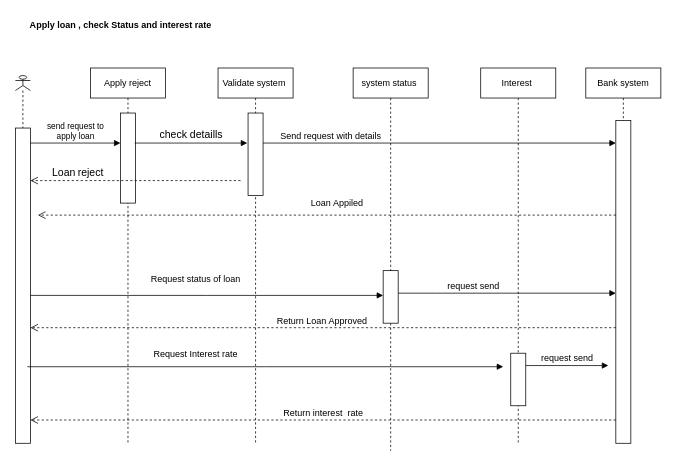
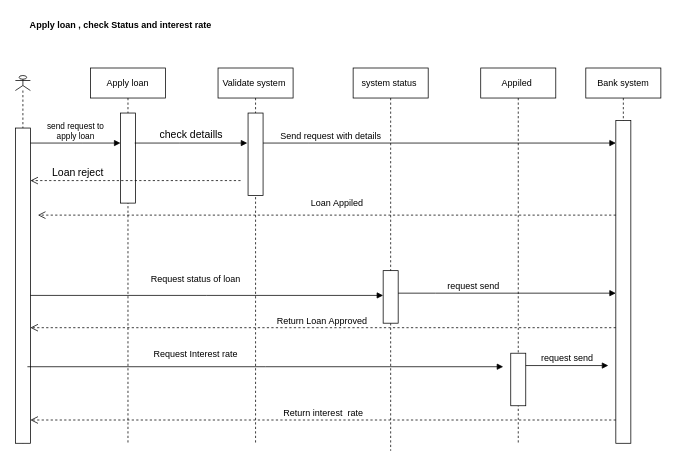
(128, 83) -> (128, 83)
(518, 83) -> (518, 83)
